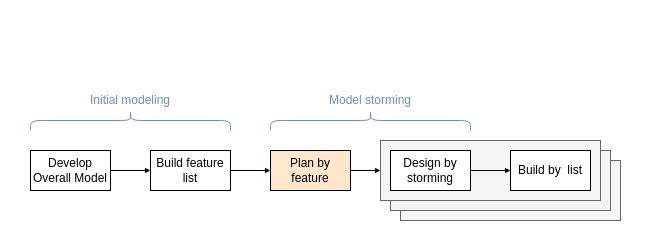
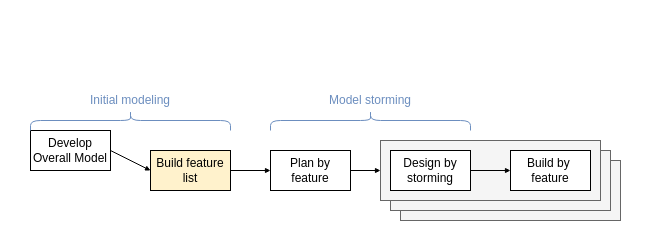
(71, 171) -> (71, 151)
(191, 171) -> (191, 171)
(311, 171) -> (311, 171)
(551, 171) -> (551, 171)
